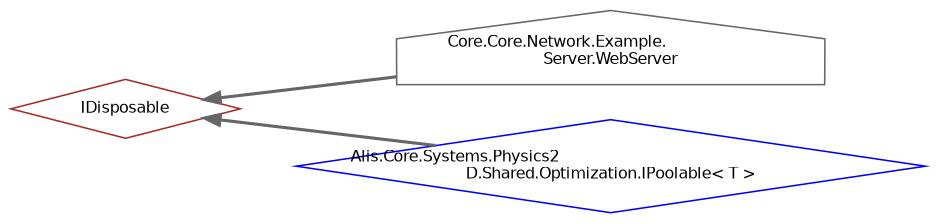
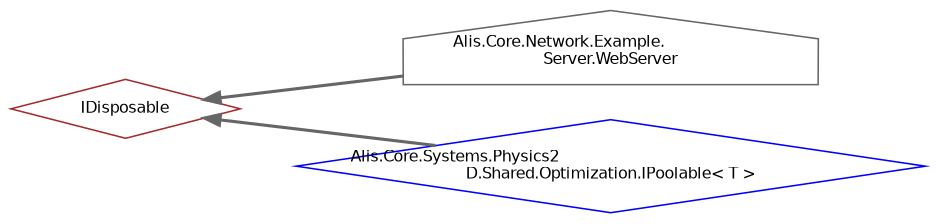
(611, 51) -> (611, 51)
